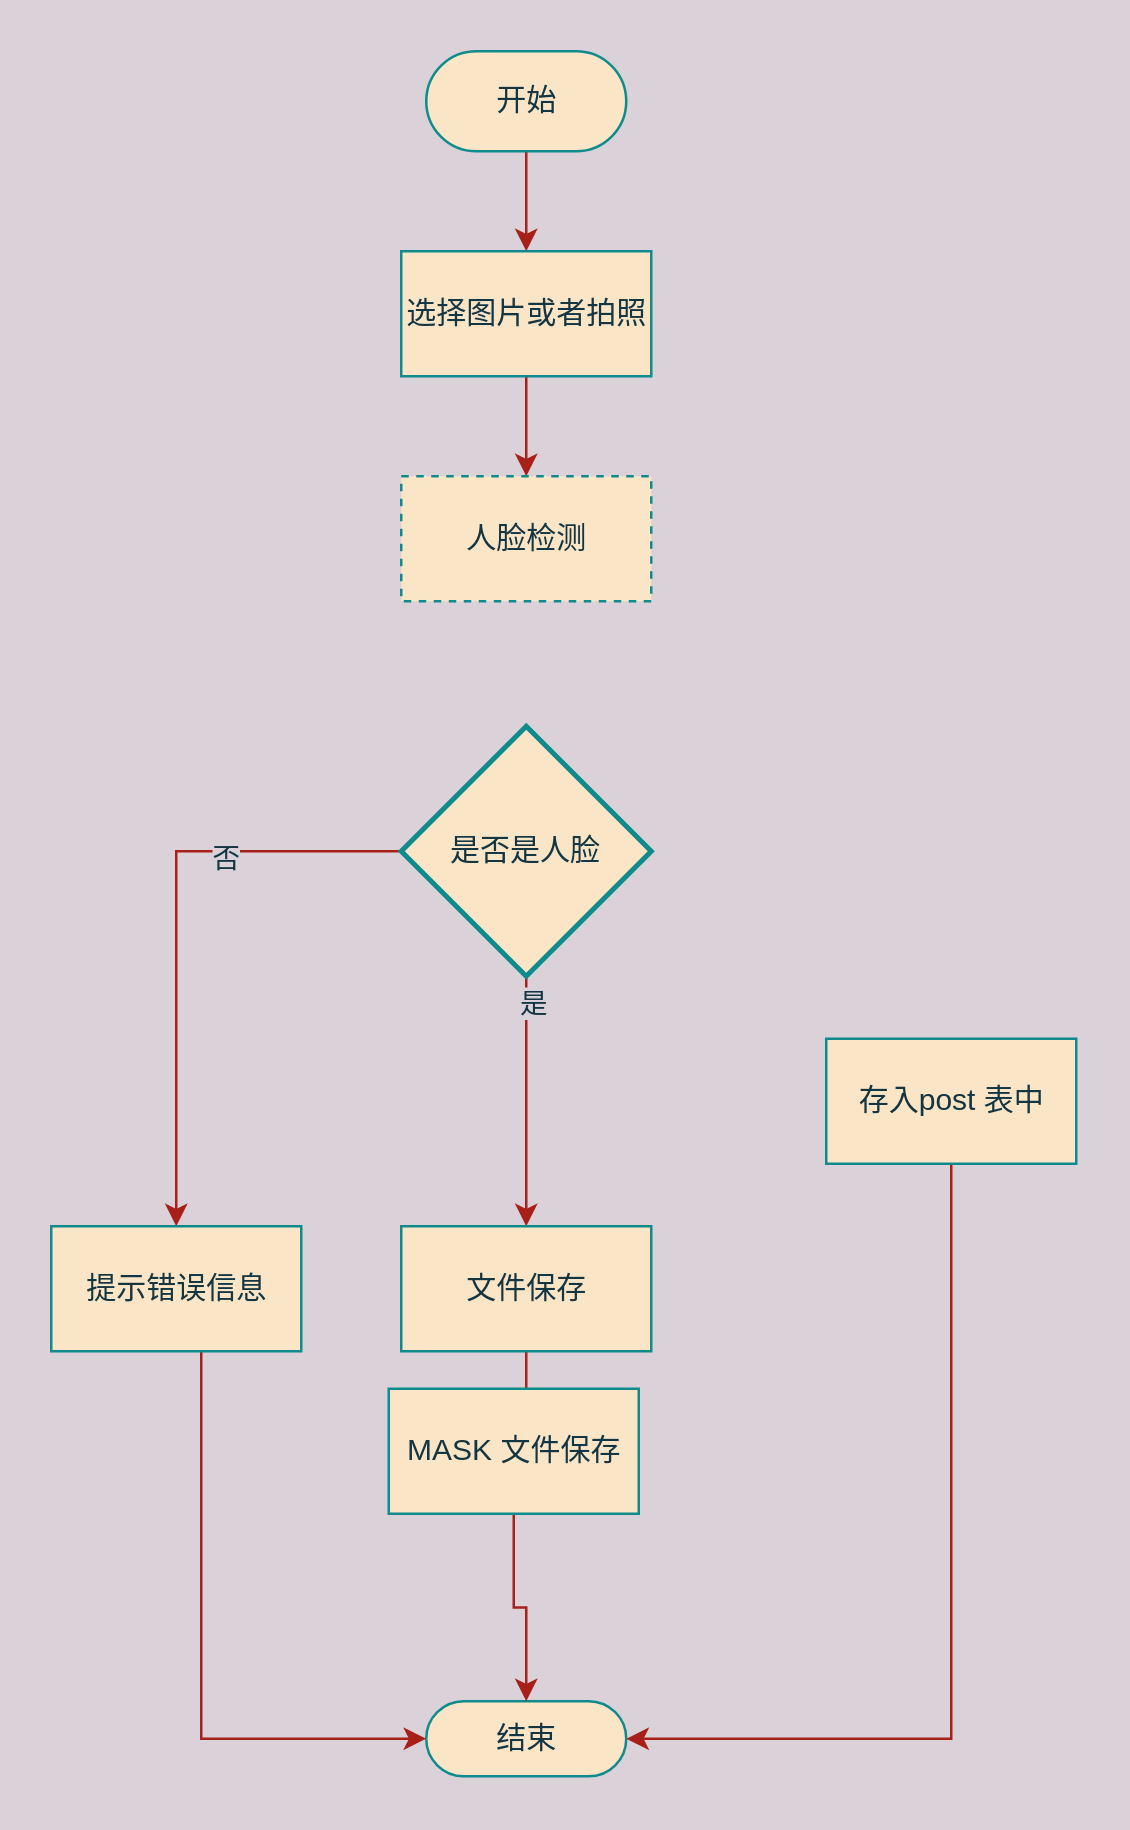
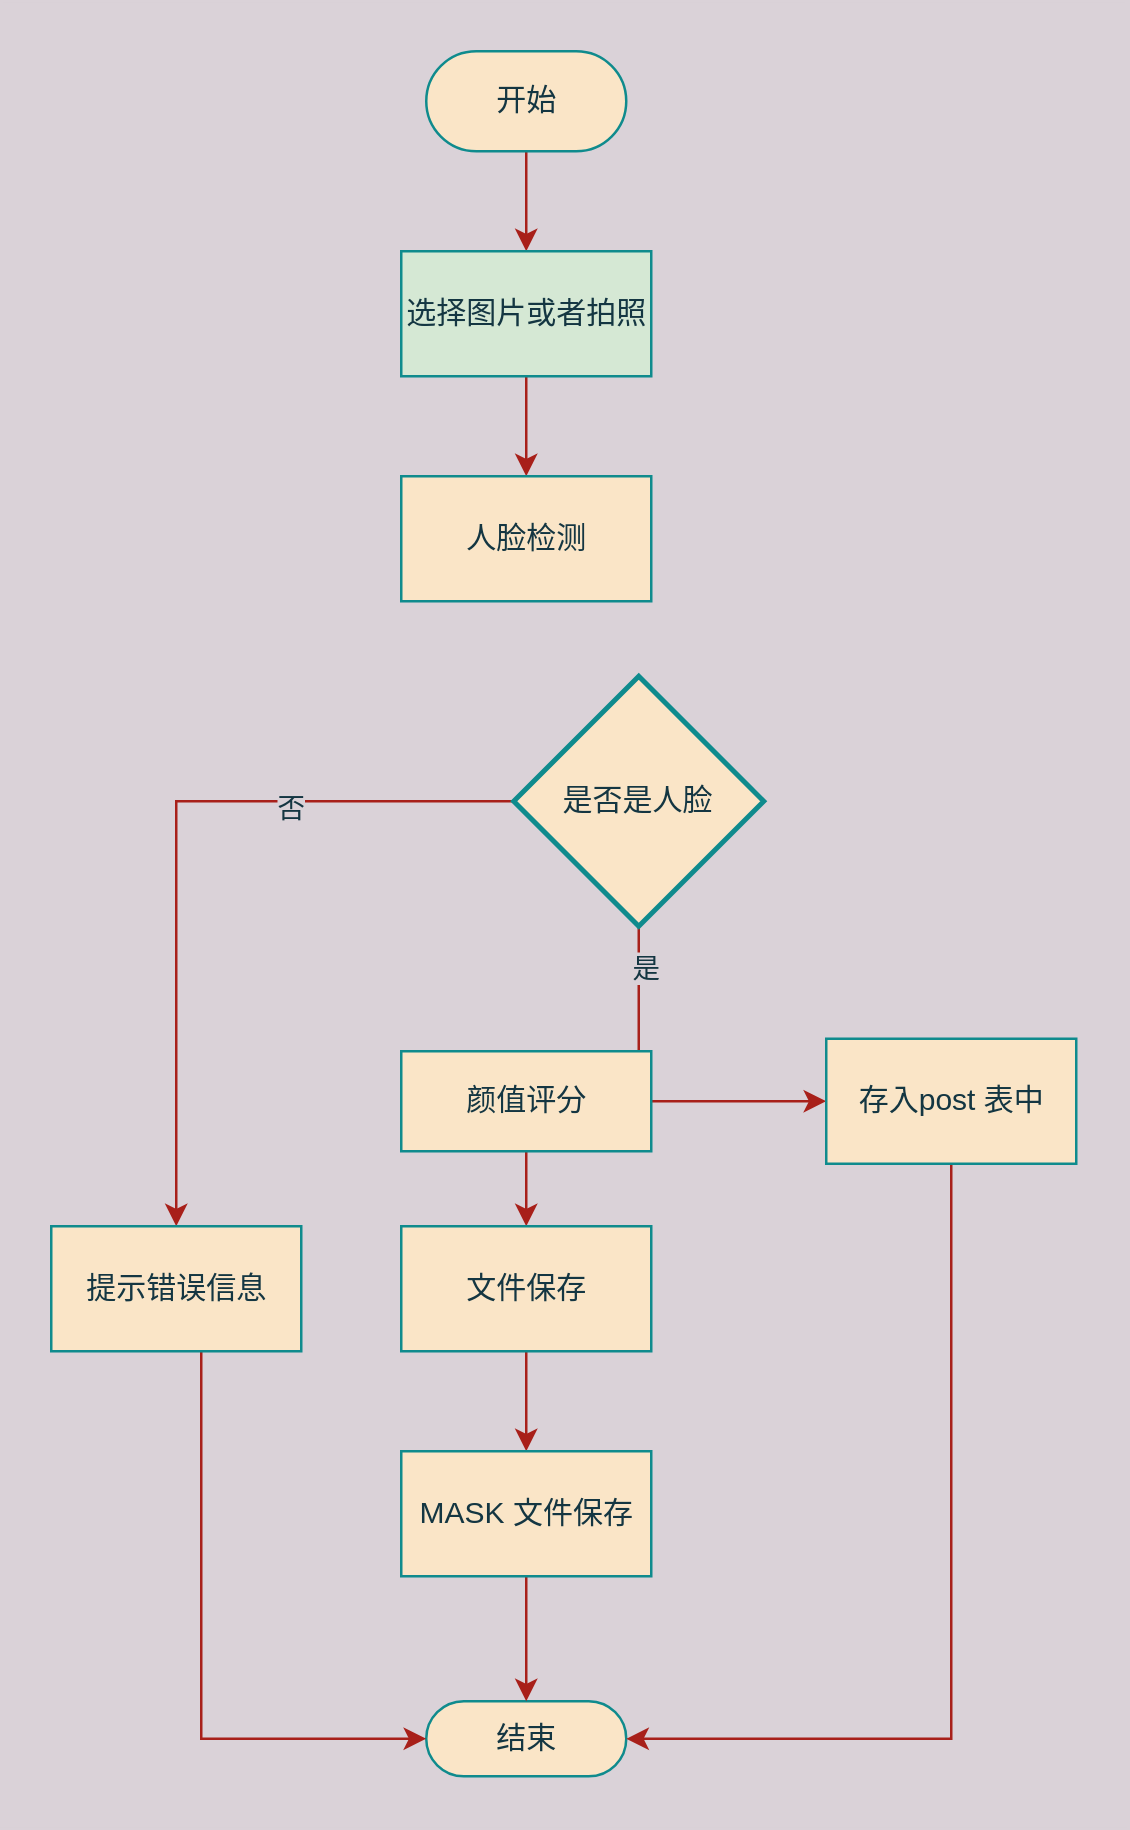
(526, 314) -> (526, 314)
(526, 539) -> (526, 539)
(526, 851) -> (639, 801)
none -> (526, 1101)
none -> (730, 1101)
(514, 1451) -> (526, 1514)
